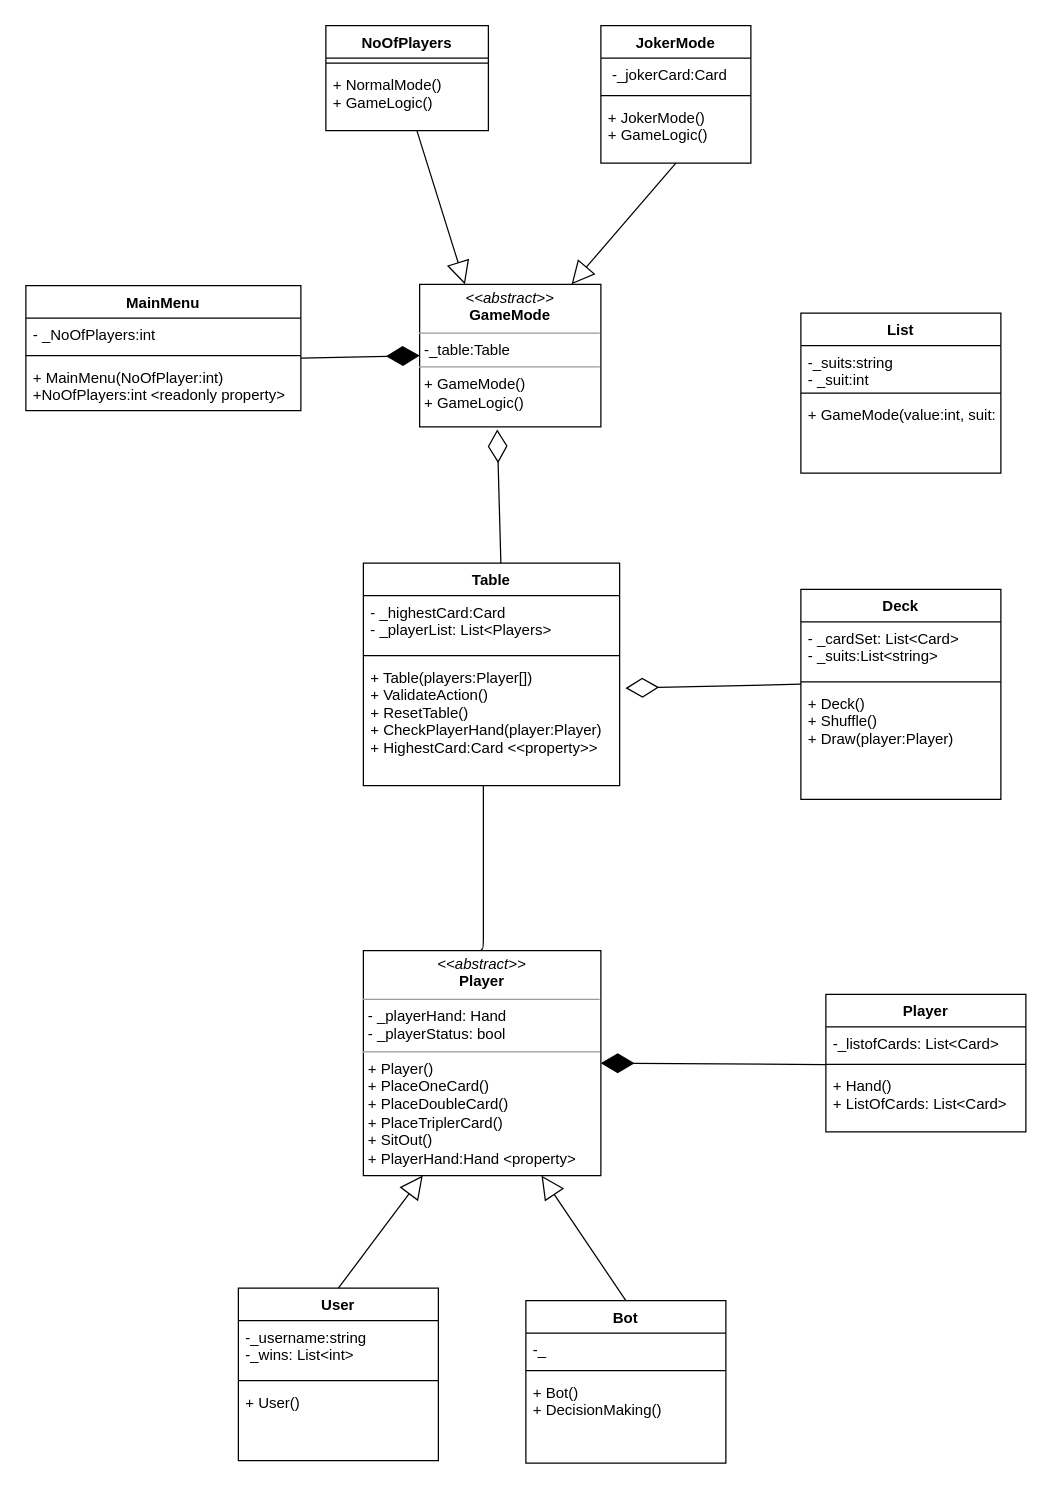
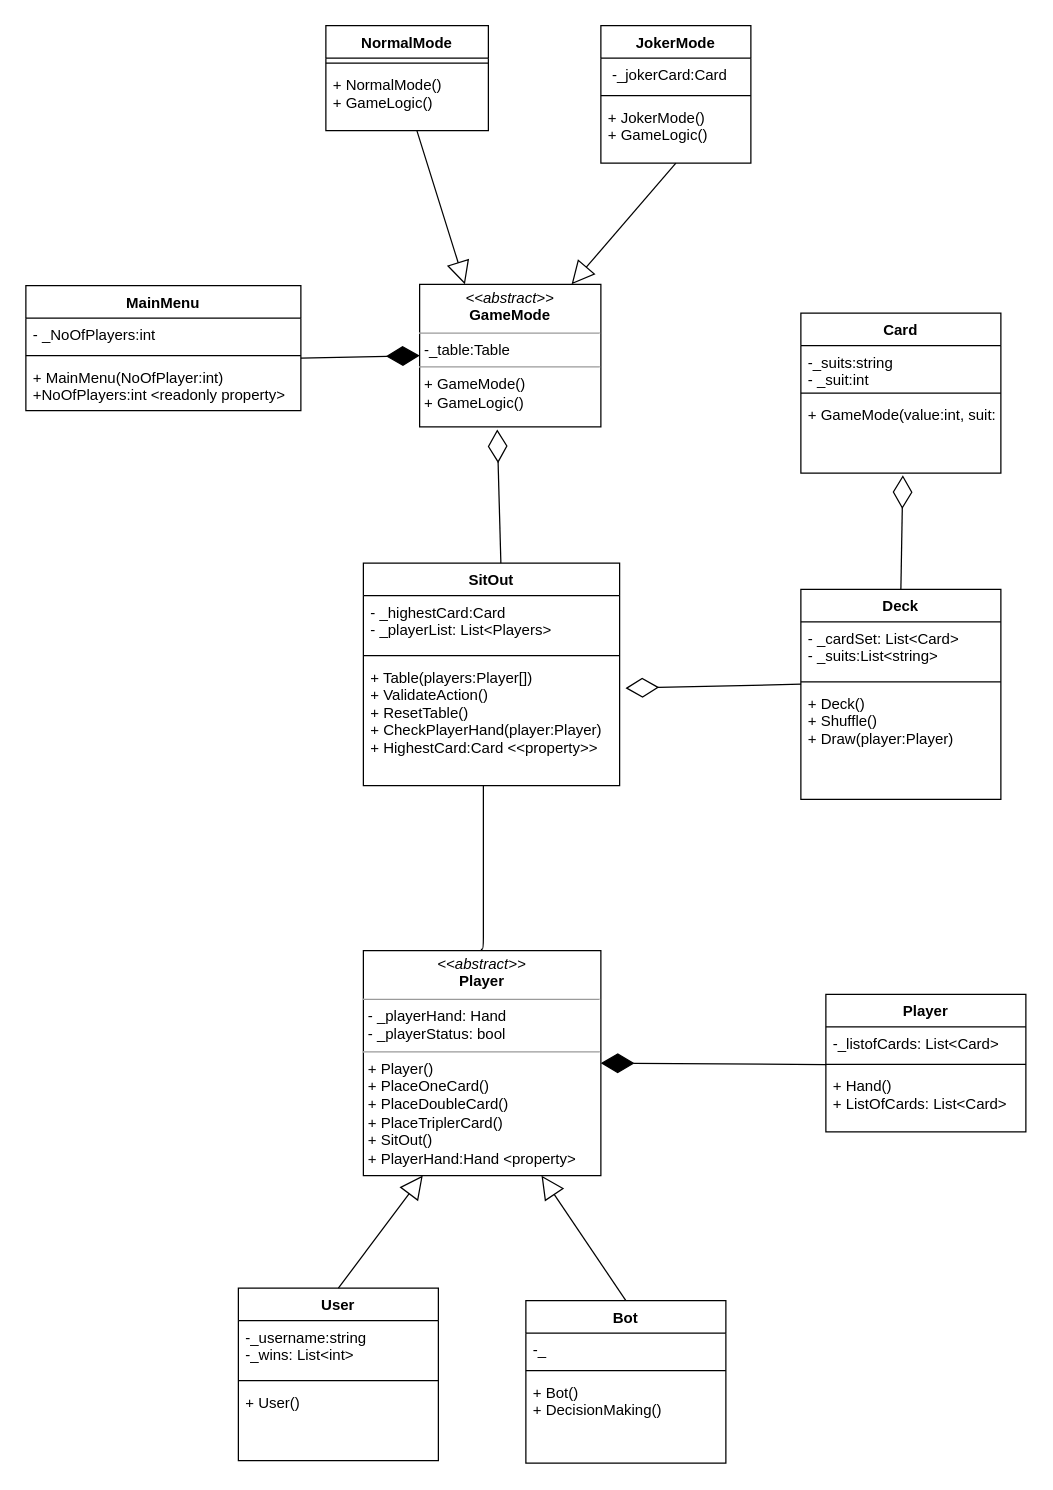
(406, 43) -> (406, 43)
(900, 330) -> (900, 330)
none -> (901, 549)
(491, 580) -> (491, 580)
